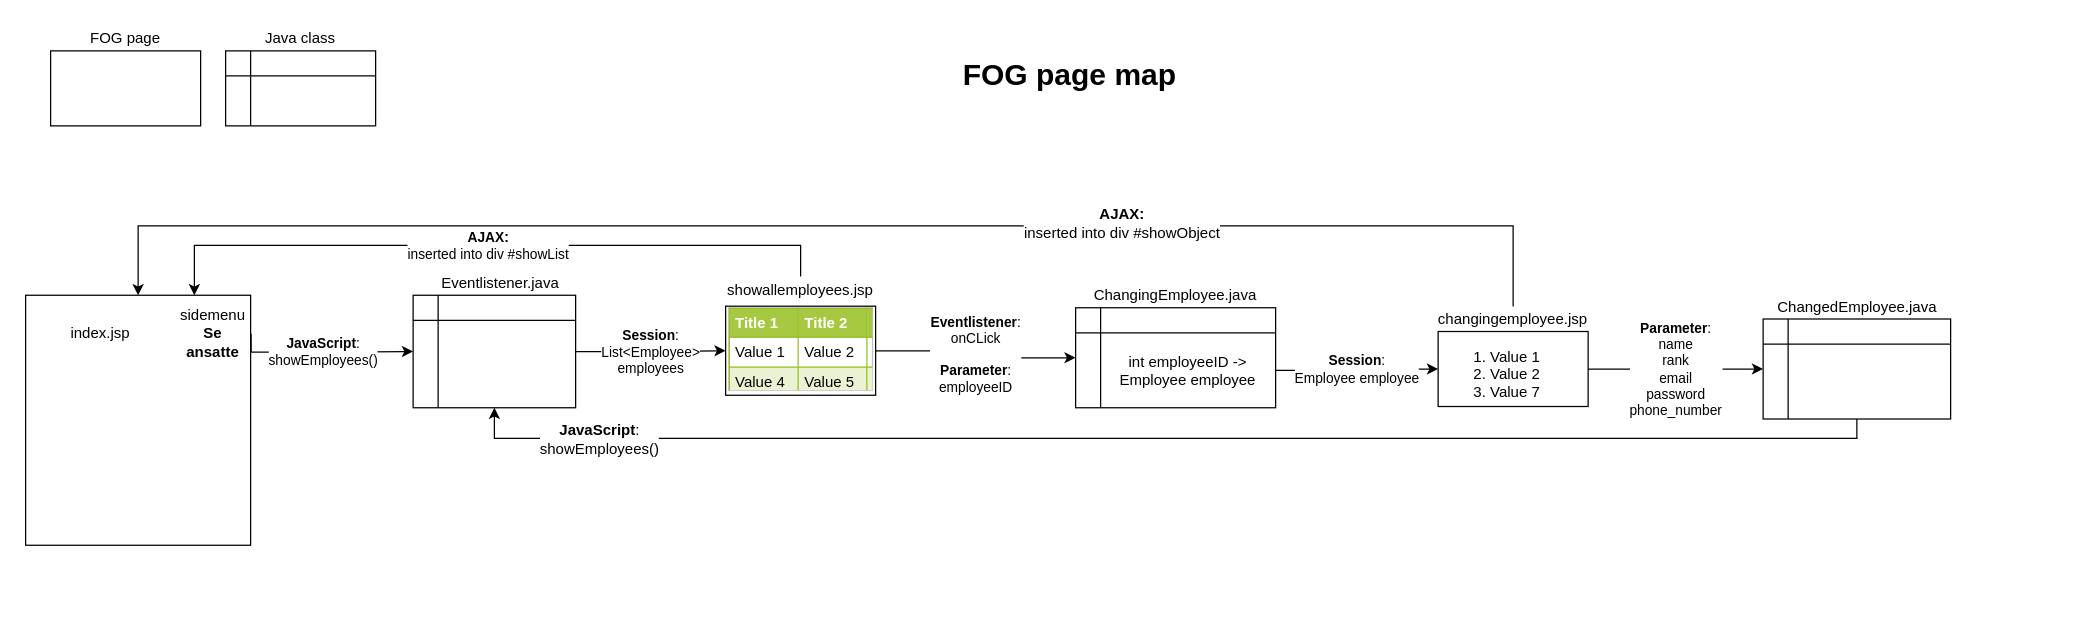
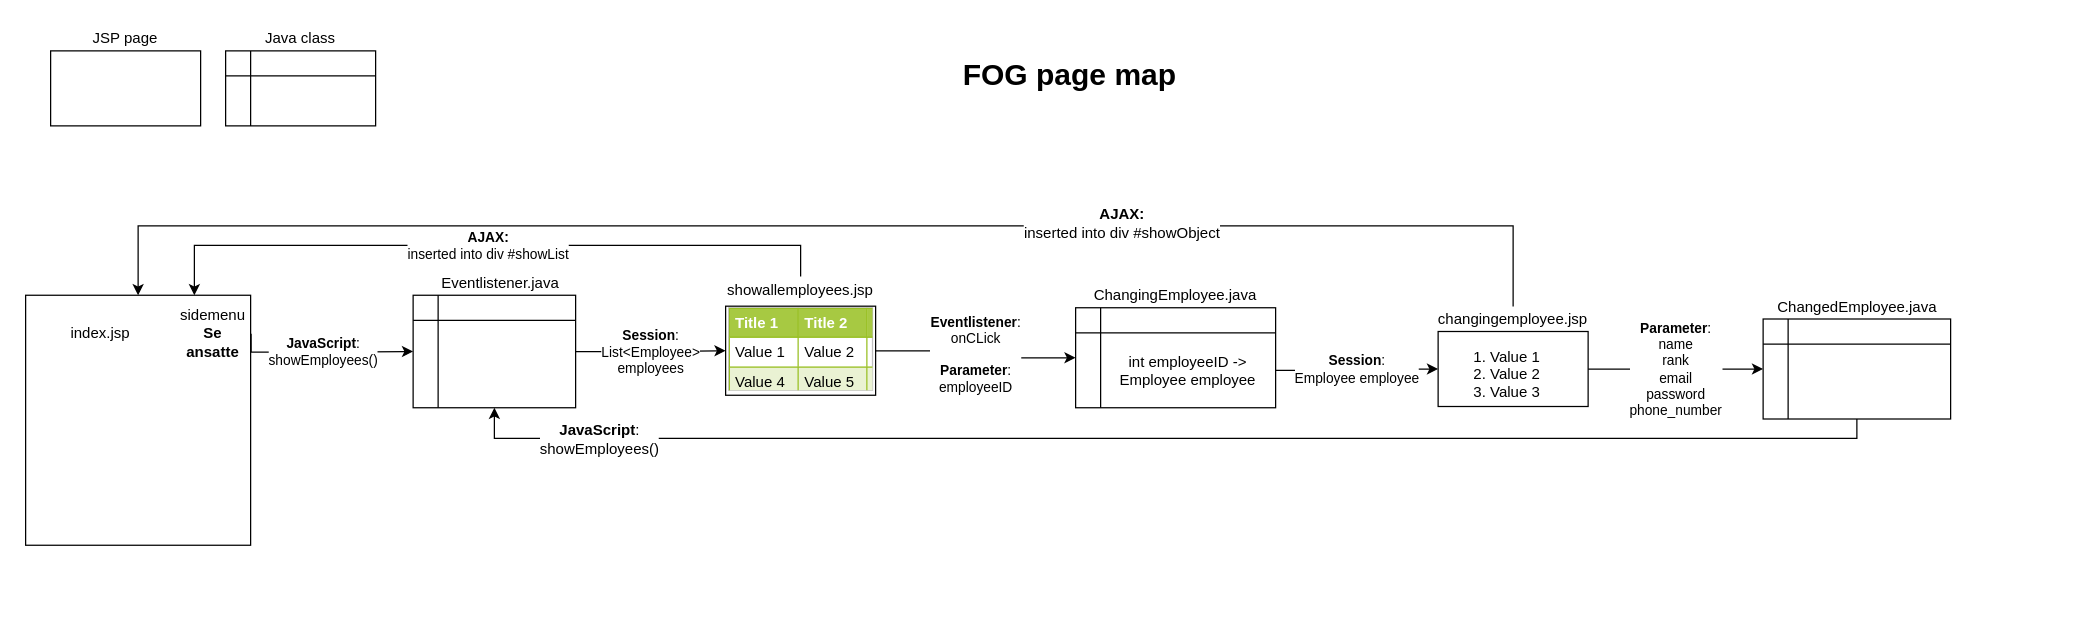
(126, 38) -> (126, 38)
(1466, 368) -> (1466, 368)
